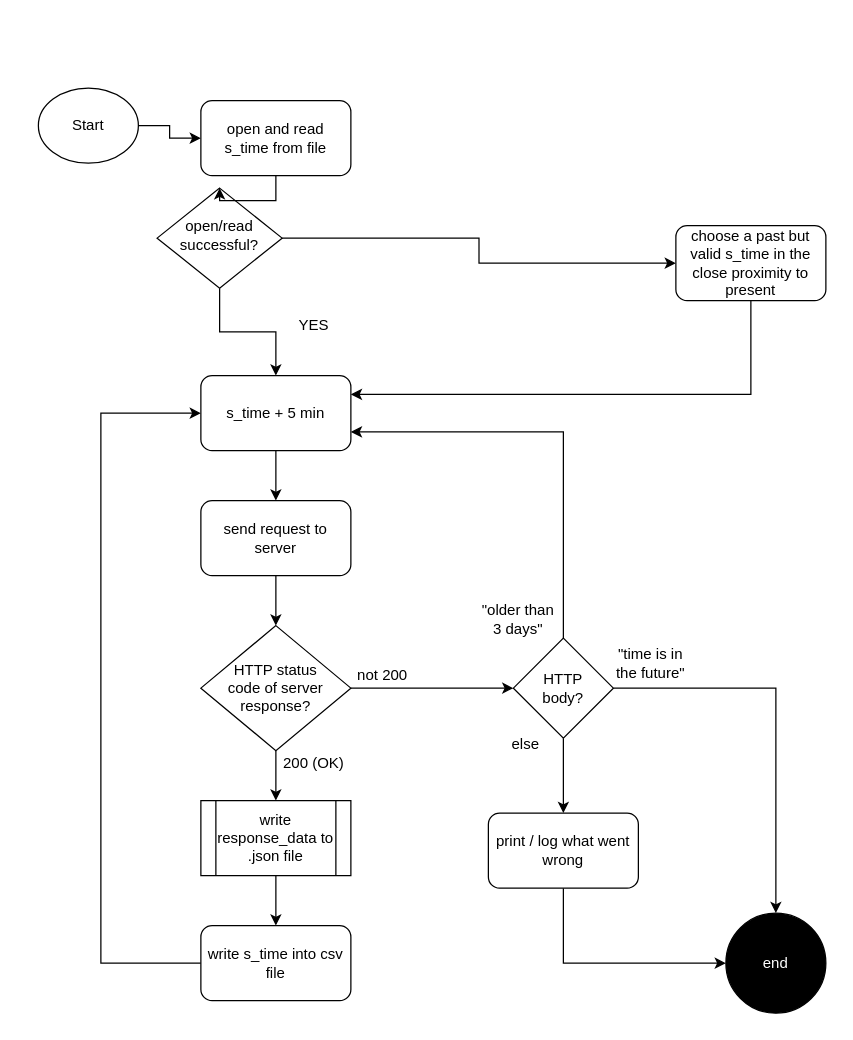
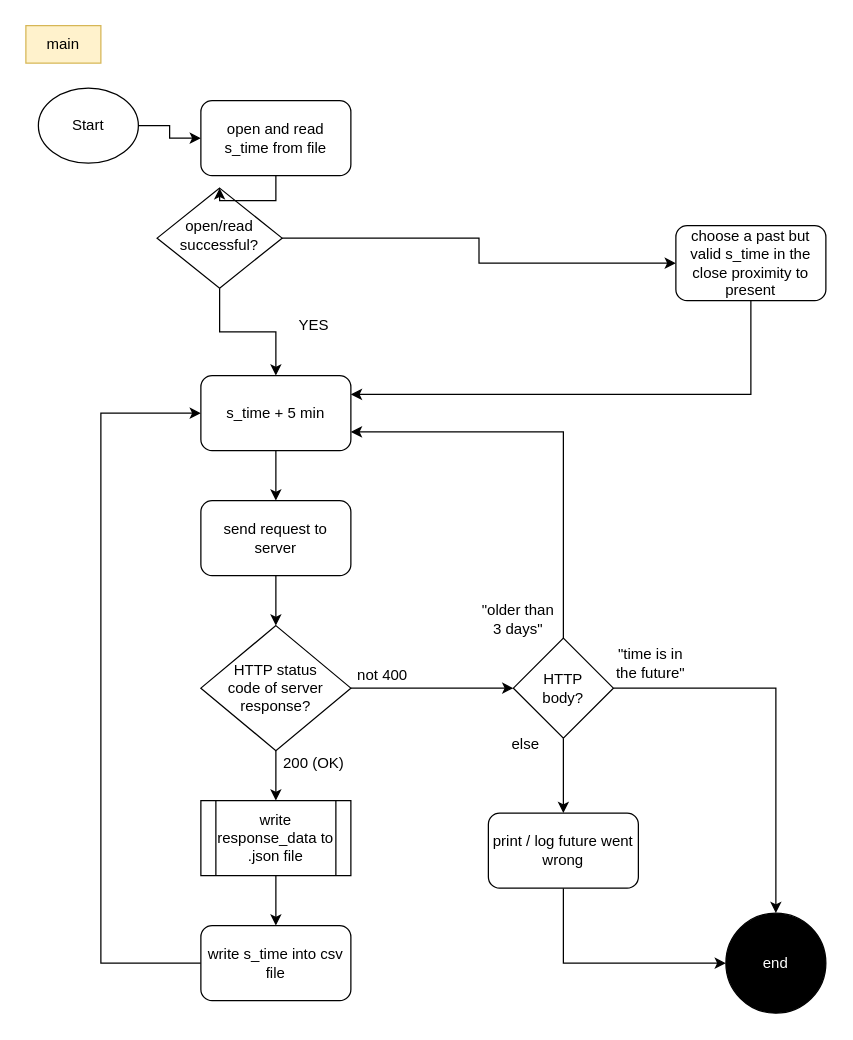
none -> (63, 44)
(383, 676) -> (383, 676)
(563, 851) -> (563, 851)
